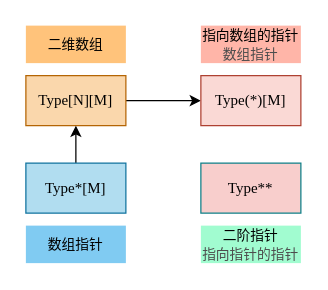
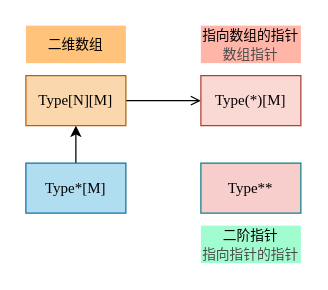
(191, 101) -> (193, 101)
(76, 244) -> none
